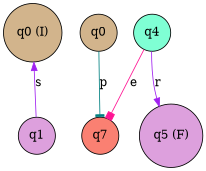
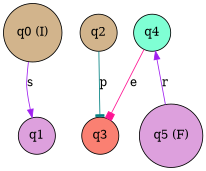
(99, 33) -> (99, 33)
(153, 75) -> (161, 82)
(35, 94) -> (27, 86)
(100, 136) -> (100, 136)
